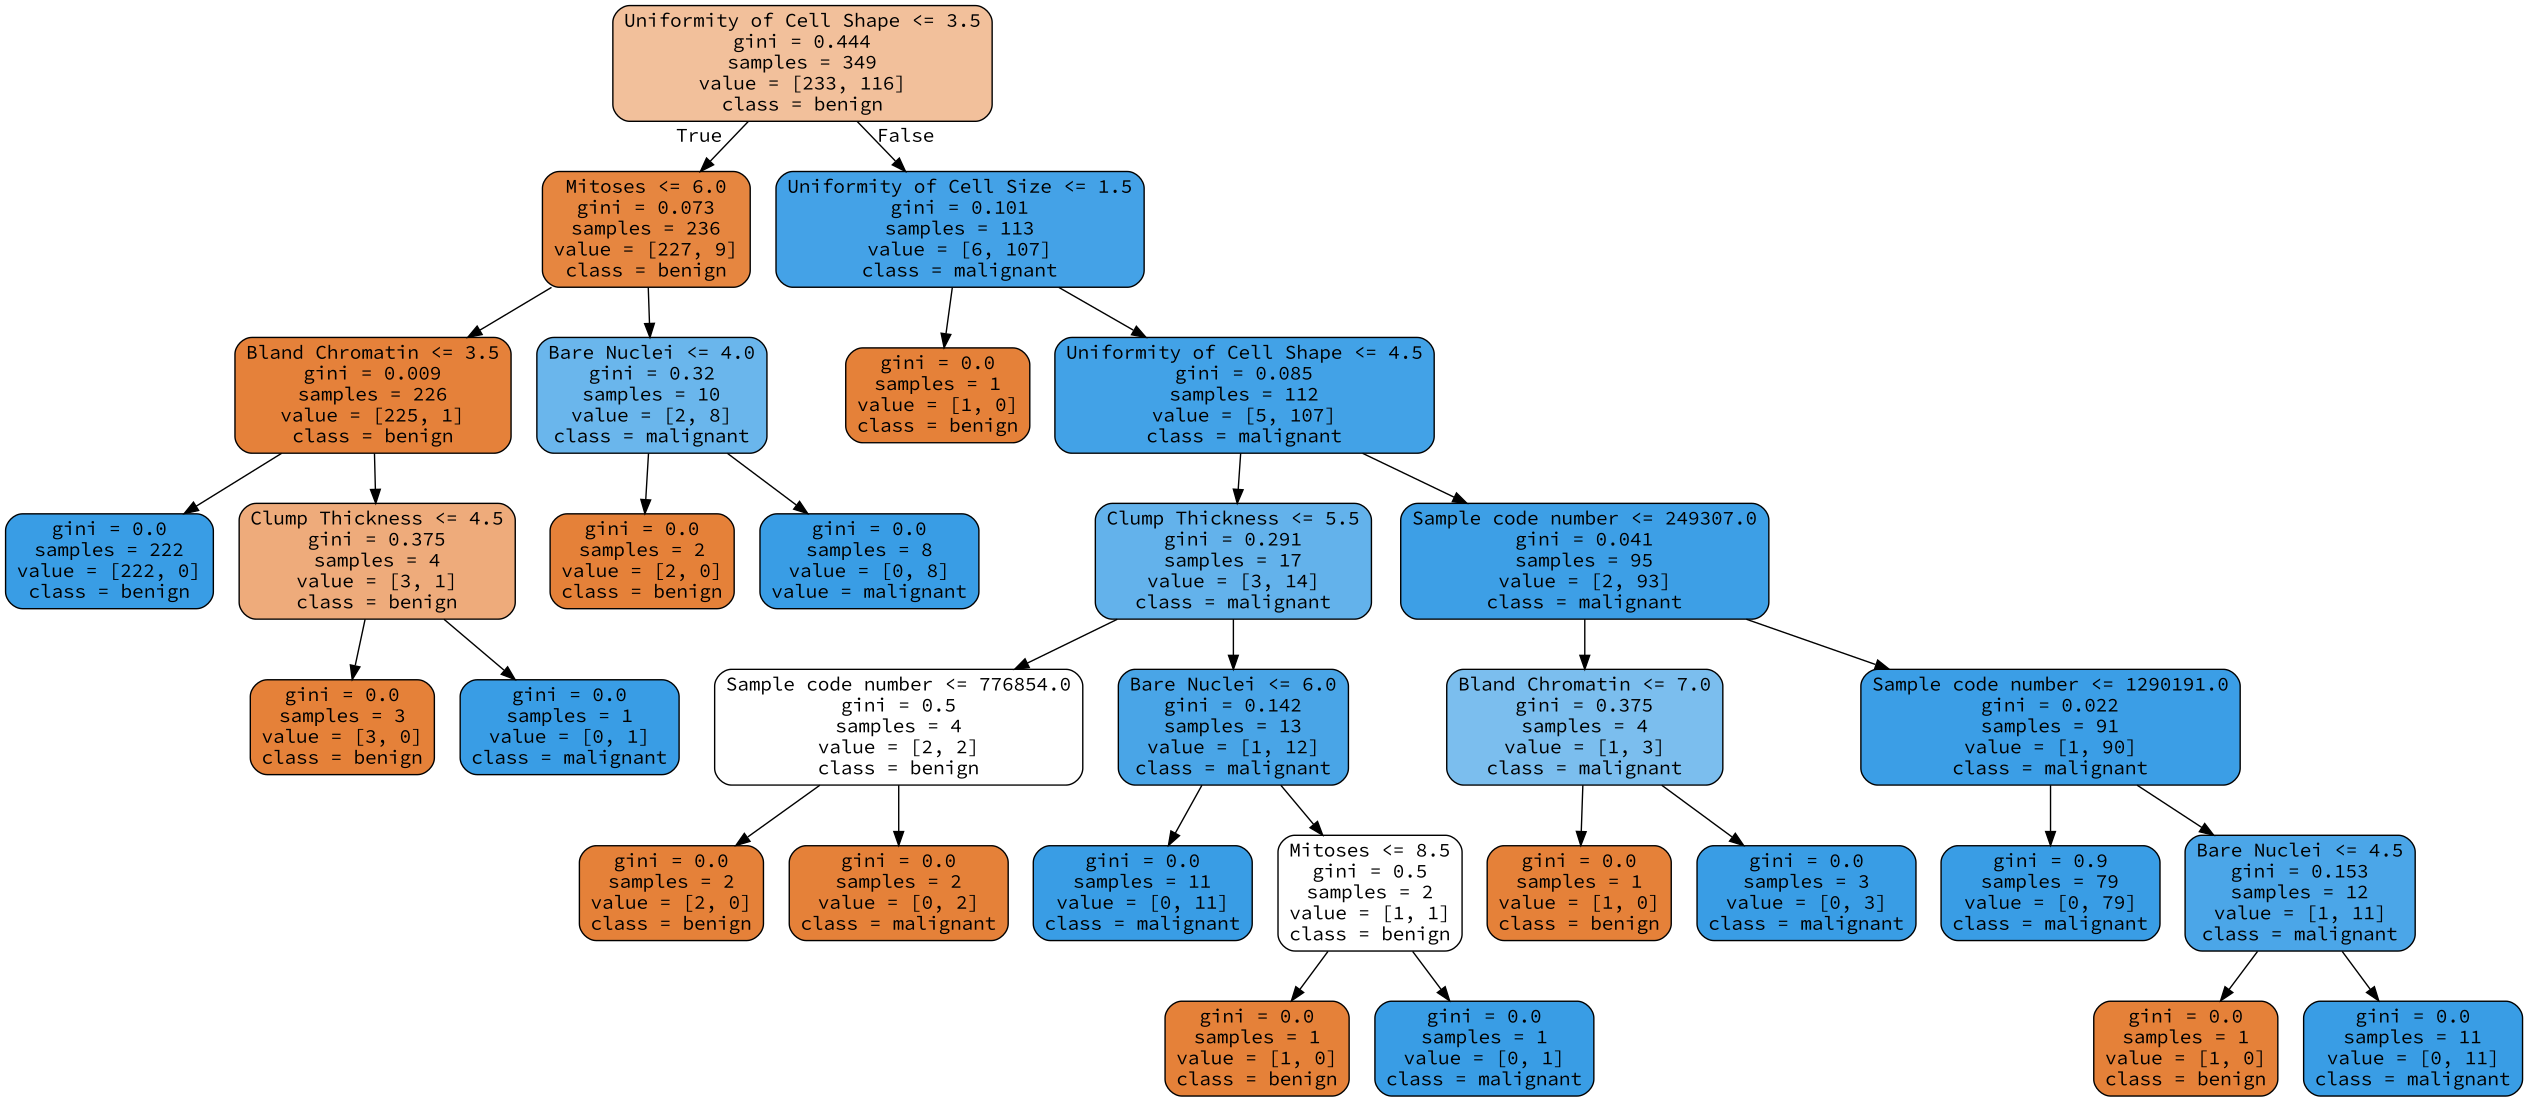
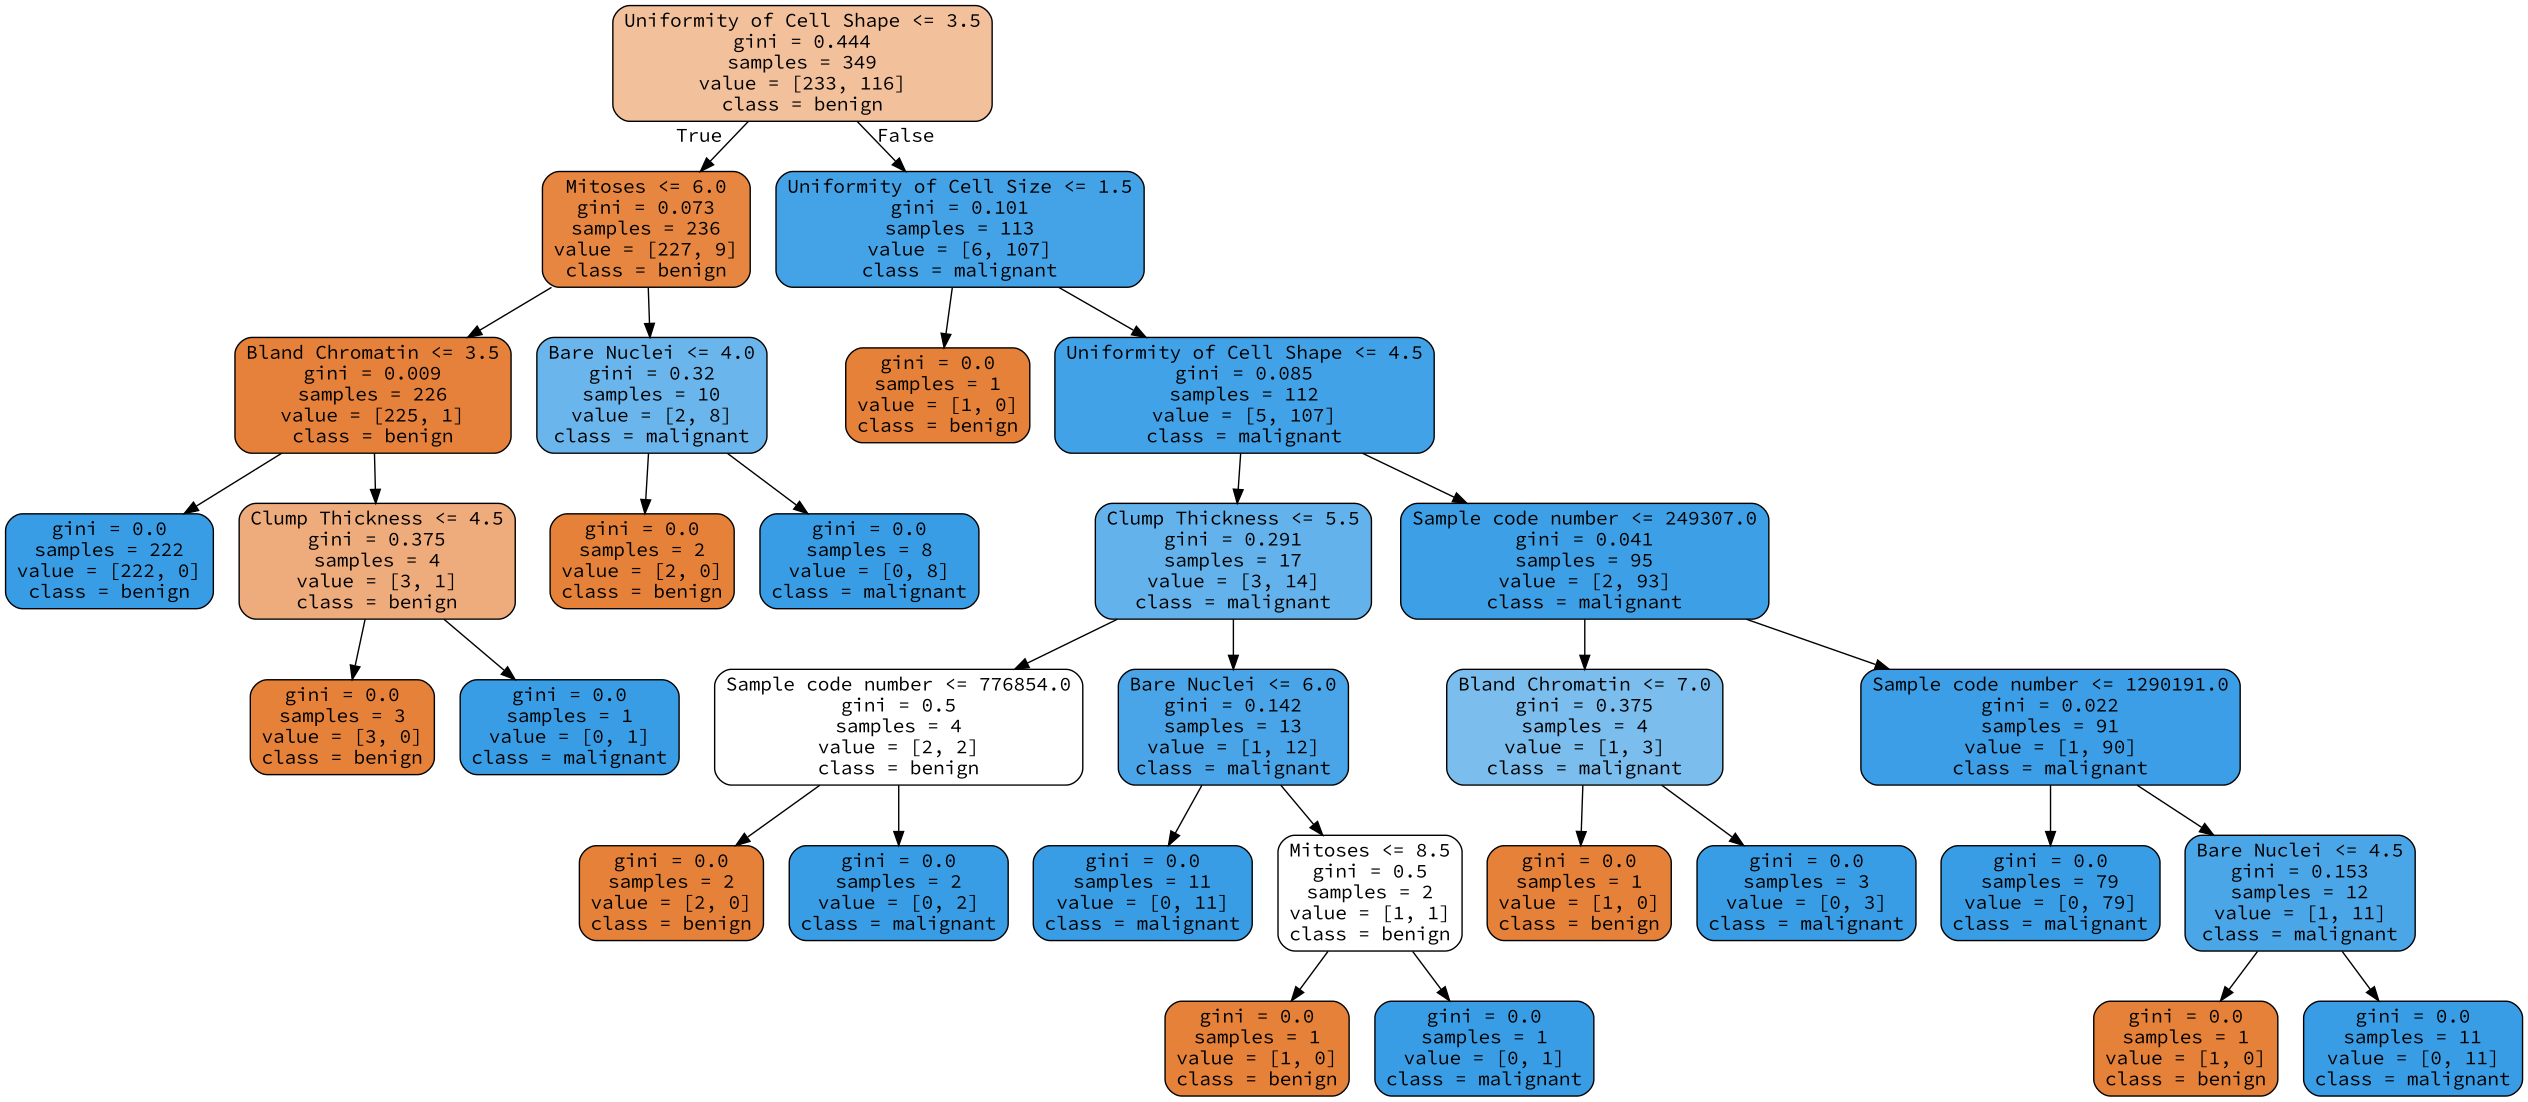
(869, 561) -> (869, 561)
(899, 893) -> (899, 893)
(2051, 893) -> (2051, 893)
